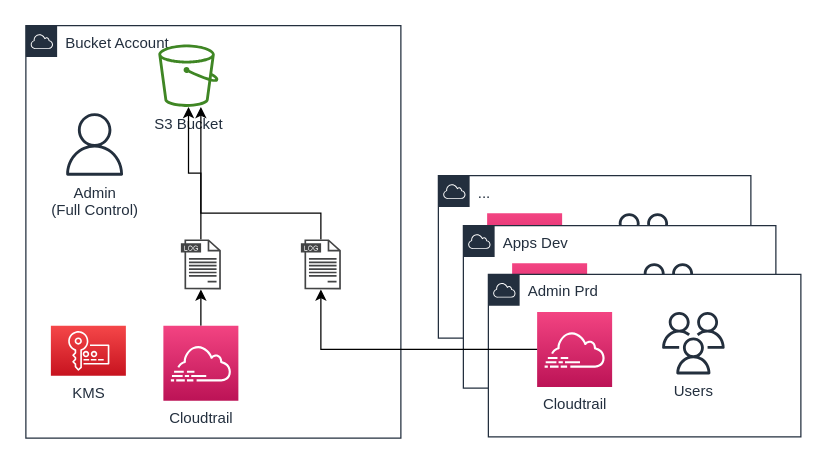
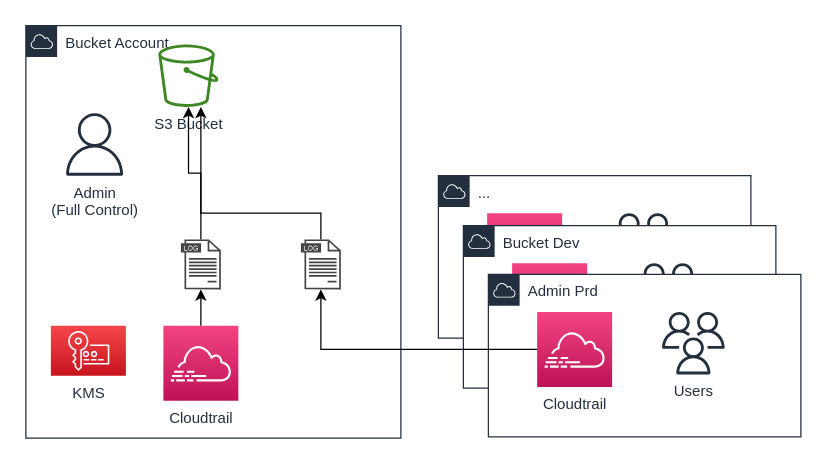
(535, 243) -> (543, 243)
